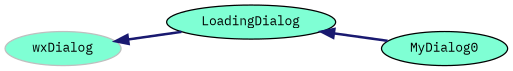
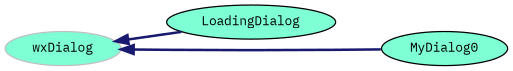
(361, 37) -> (257, 50)
